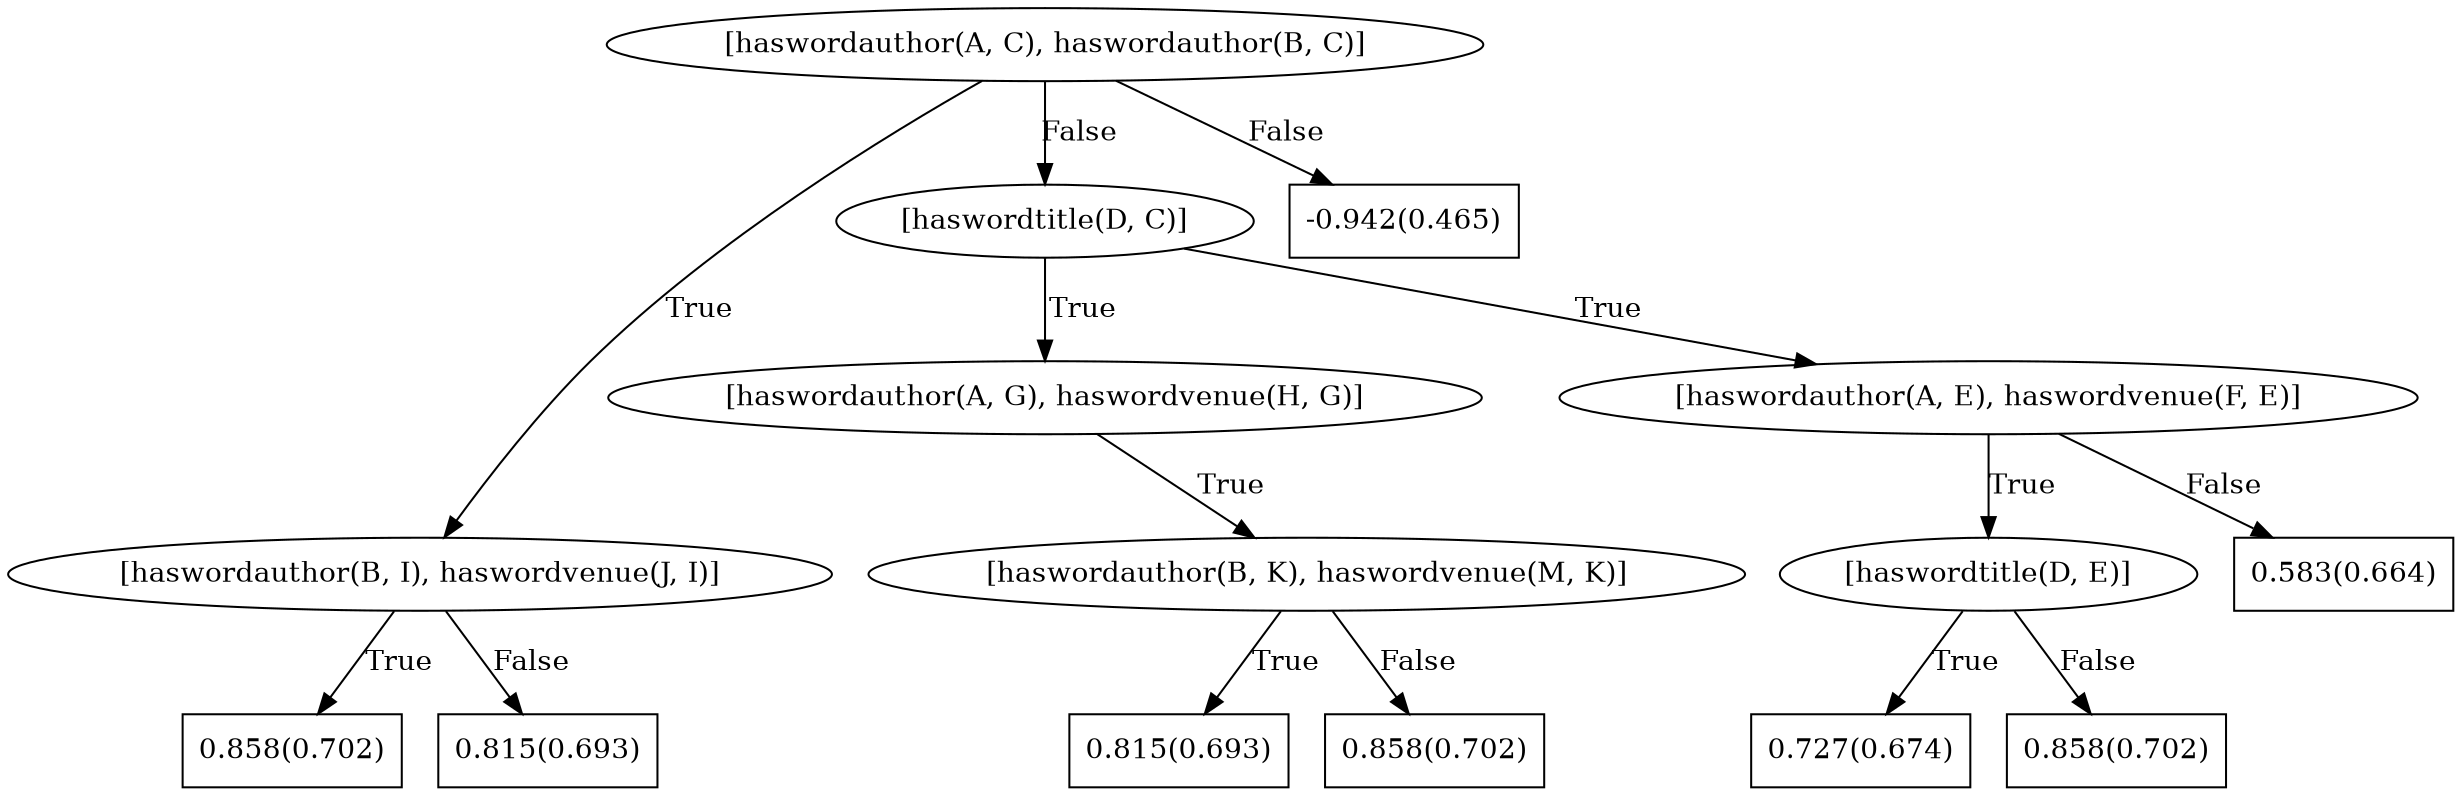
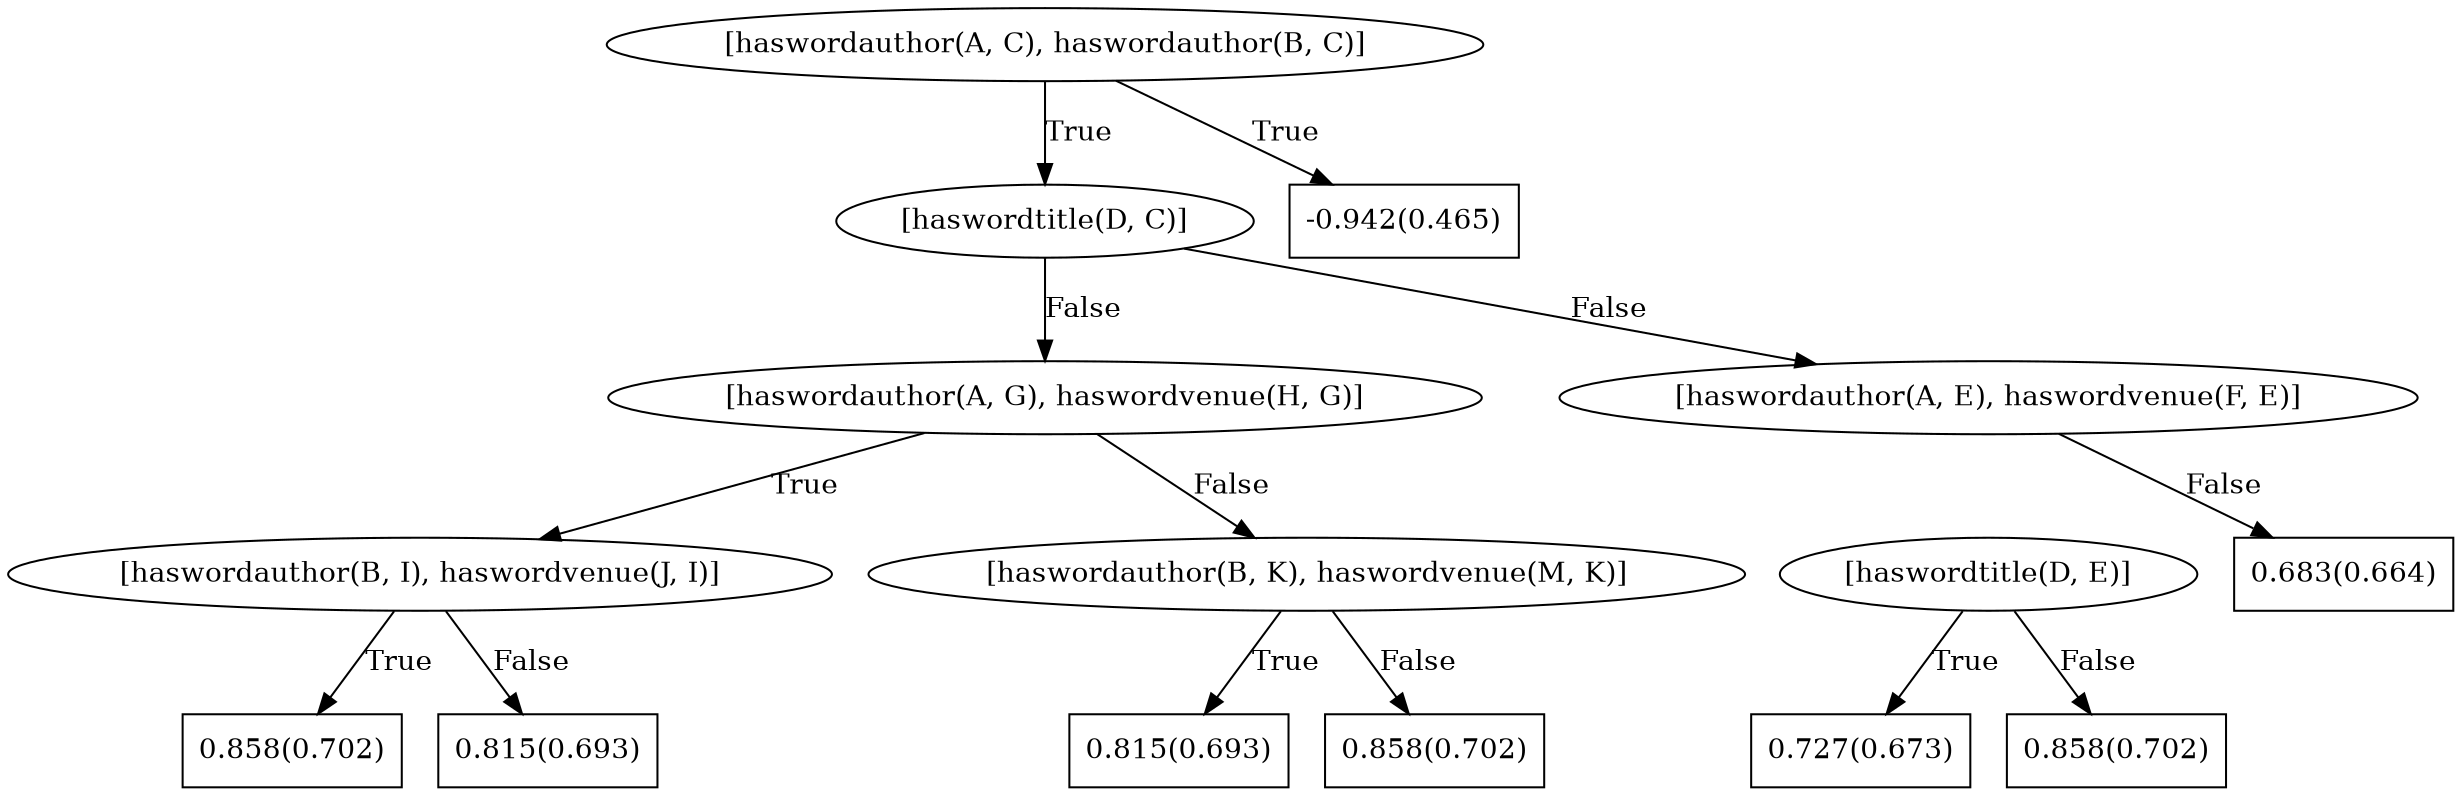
(1080, 133) -> (1080, 133)
(1286, 133) -> (1286, 133)
(694, 271) -> (742, 483)
(1084, 309) -> (1084, 309)
(1609, 309) -> (1609, 309)
(1989, 476) -> none
(1232, 486) -> (1232, 486)
(2344, 574) -> (2344, 574)
(1861, 751) -> (1861, 751)
